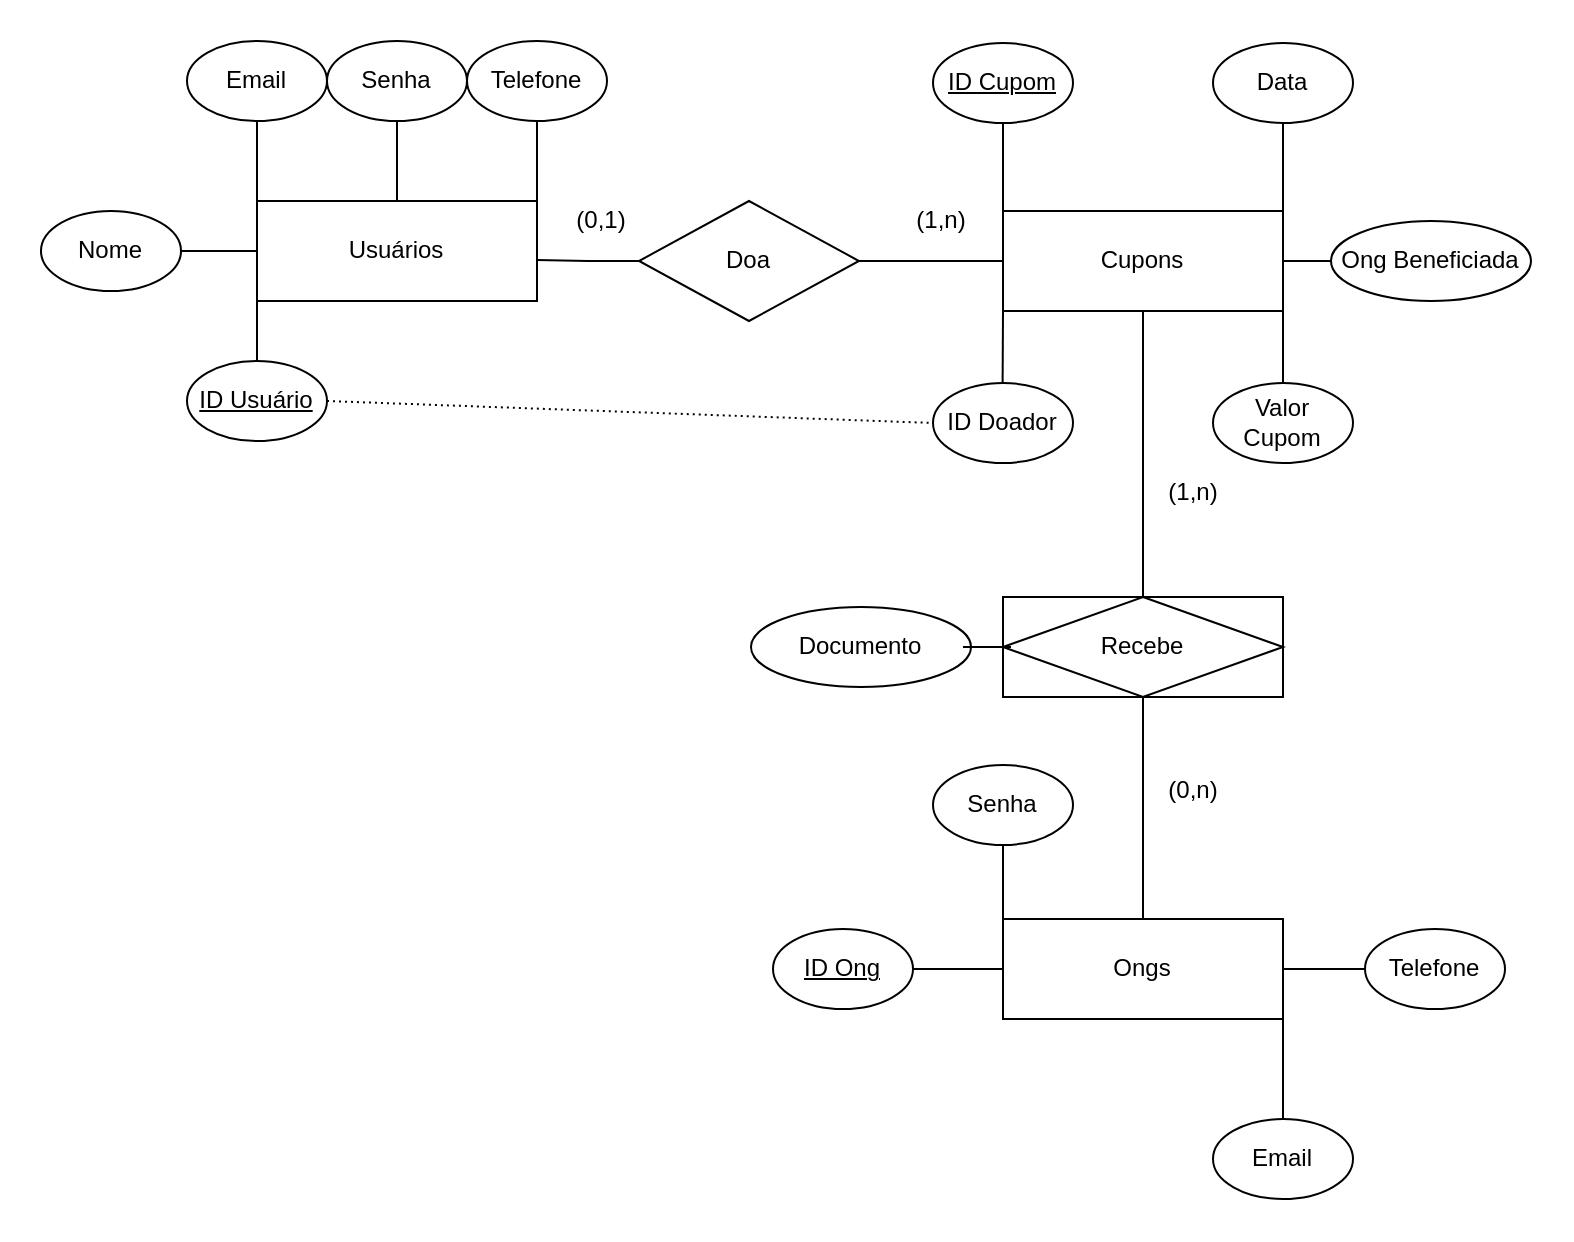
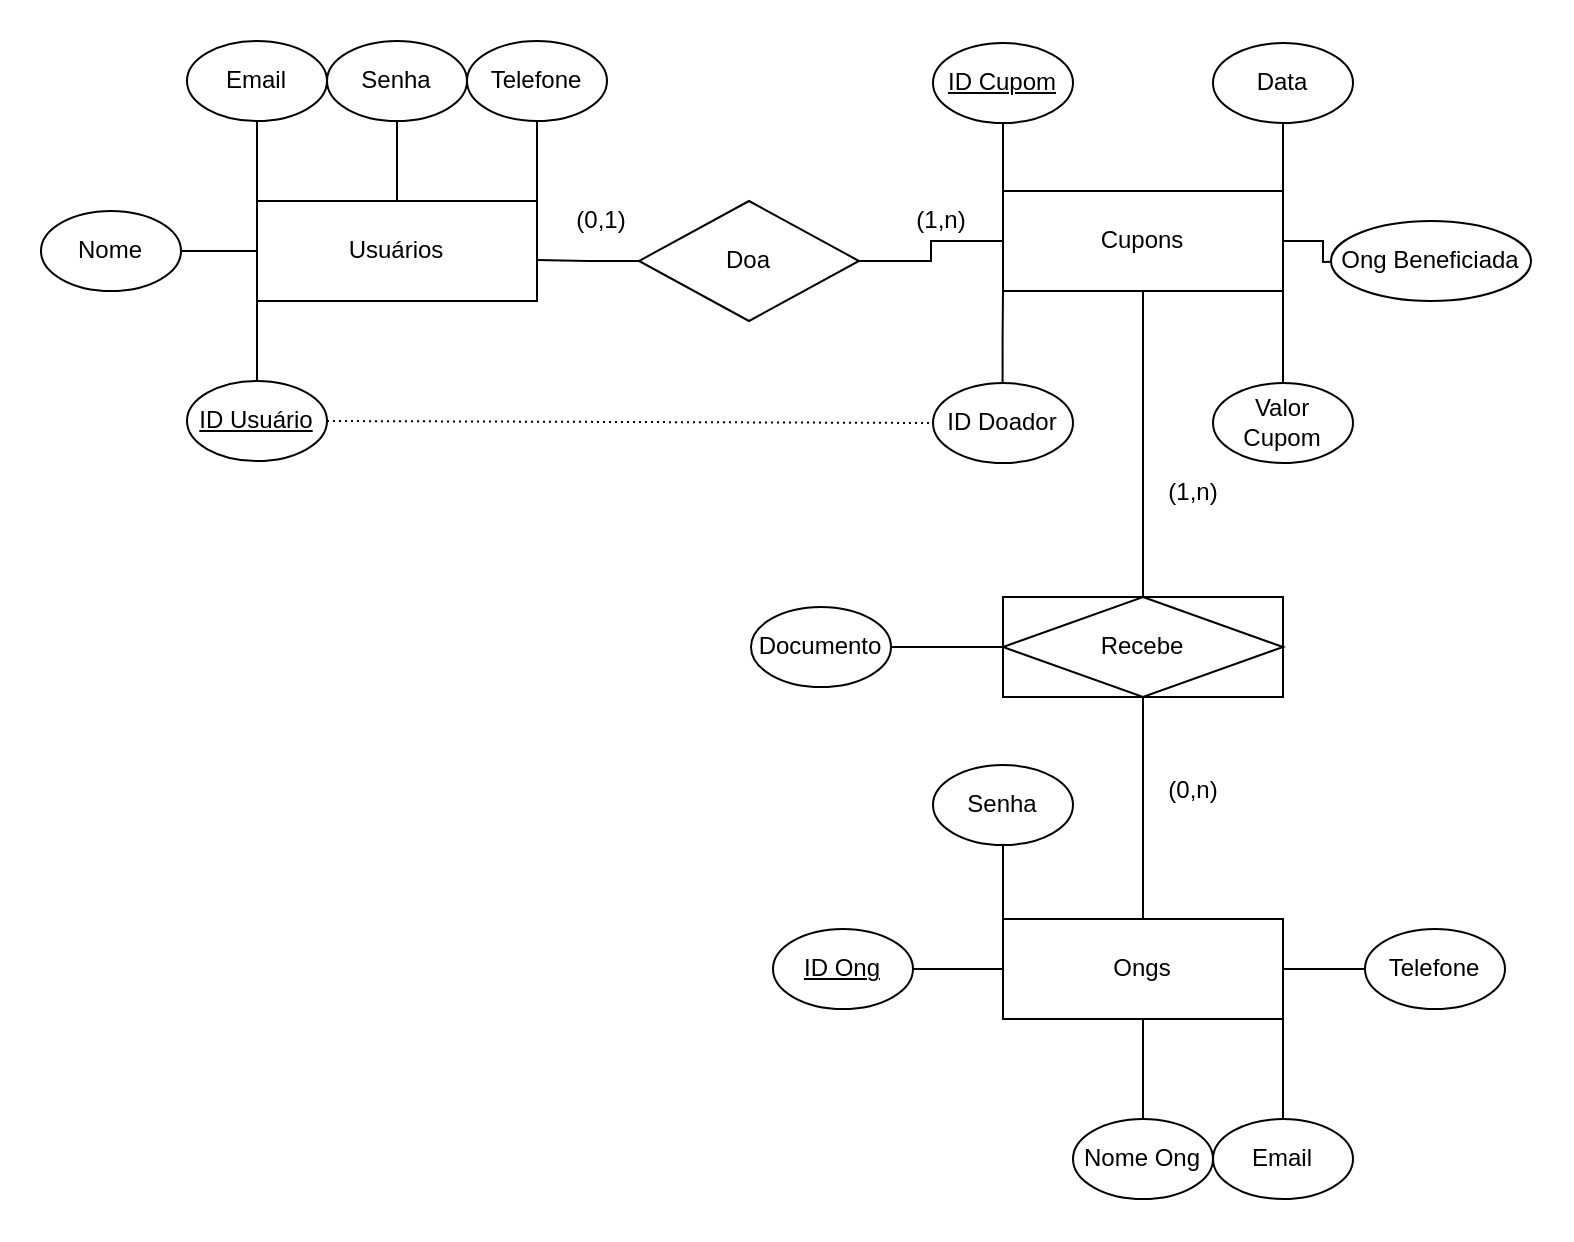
(1143, 261) -> (1143, 241)
(257, 401) -> (257, 421)
(861, 647) -> (821, 647)
none -> (1143, 1069)
none -> (1143, 1159)
